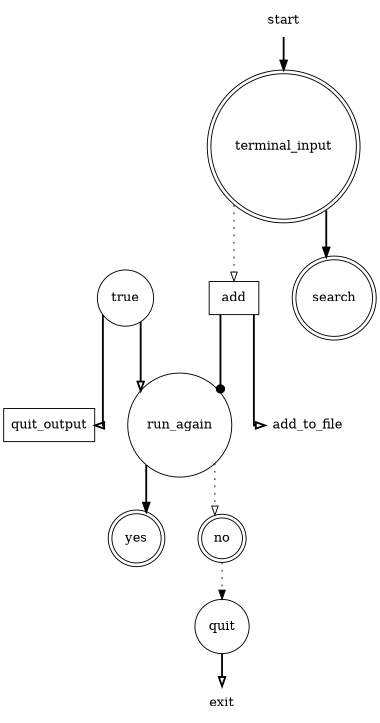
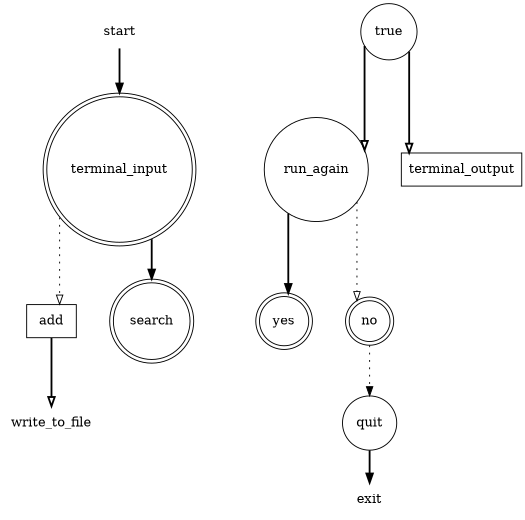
(220, 350) -> none
(49, 425) -> (462, 170)
(308, 425) -> (51, 423)
(222, 665) -> (370, 462)
